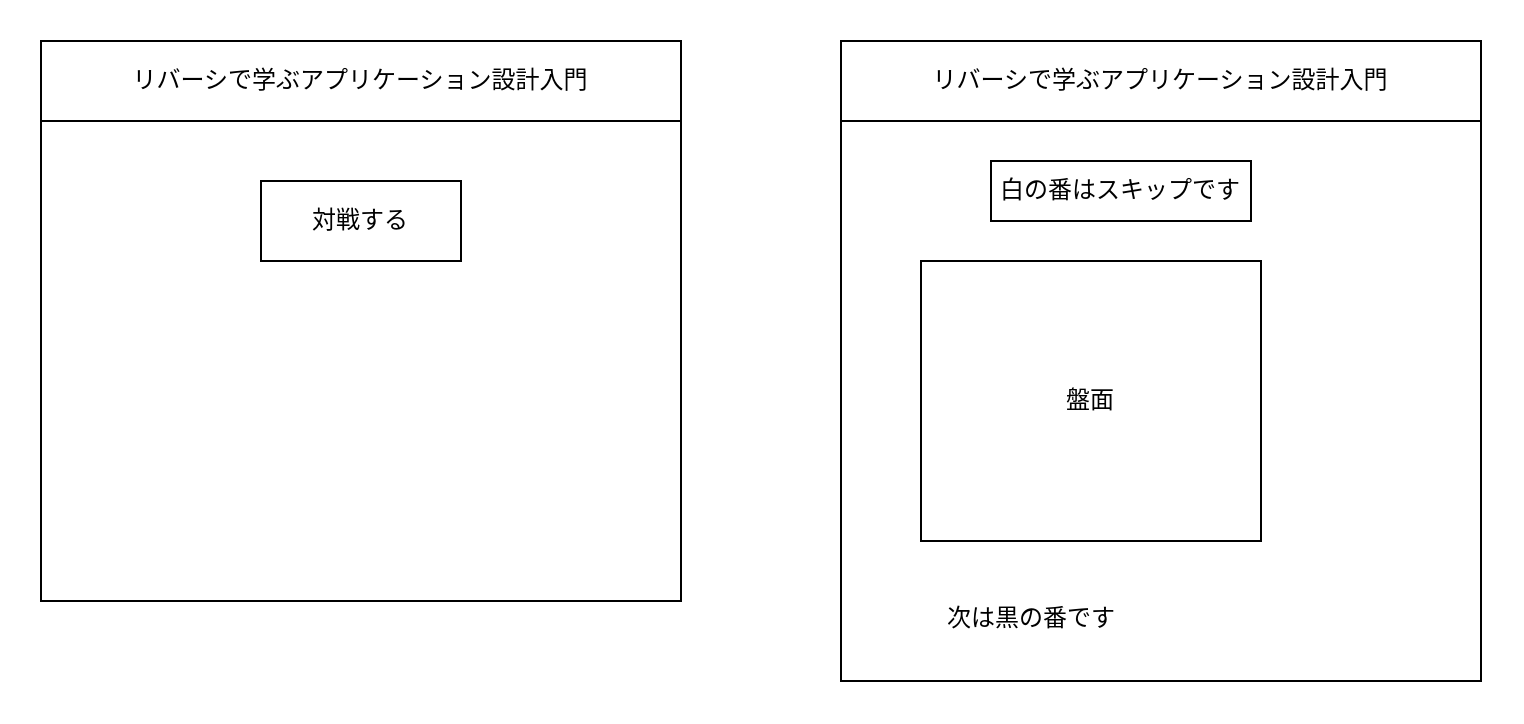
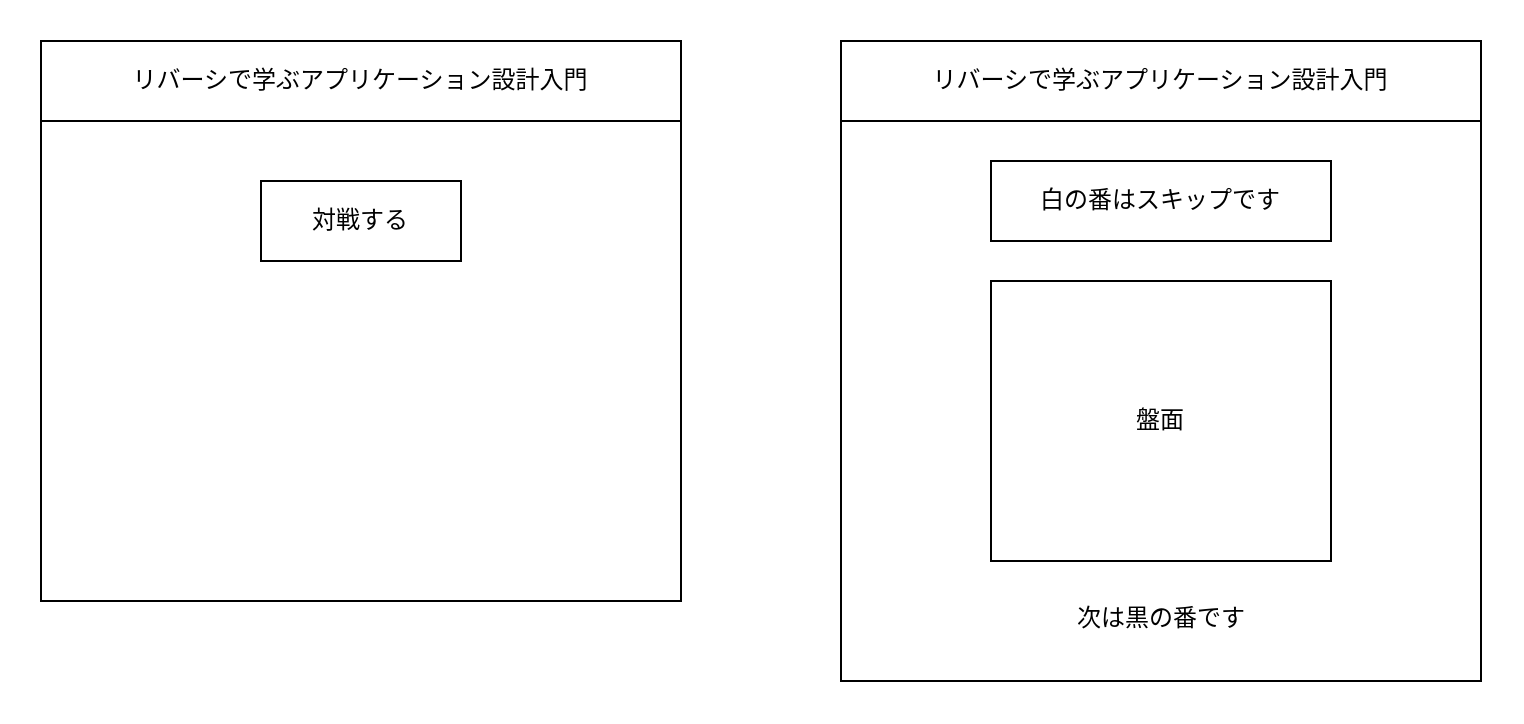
(1121, 191) -> (1161, 201)
(1091, 401) -> (1161, 421)
(1031, 619) -> (1161, 619)
